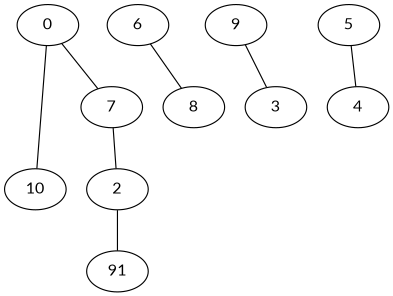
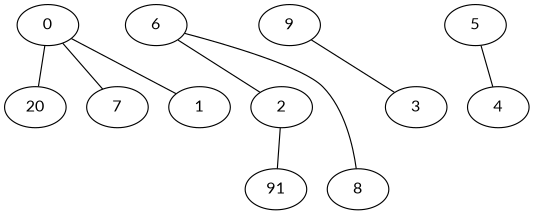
none -> (200, 107)
(115, 148) -> (219, 66)
(35, 189) -> (35, 107)
